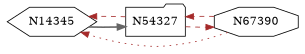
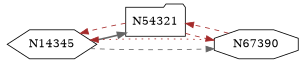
(156, 22) -> (156, 22)
none -> (148, 50)
